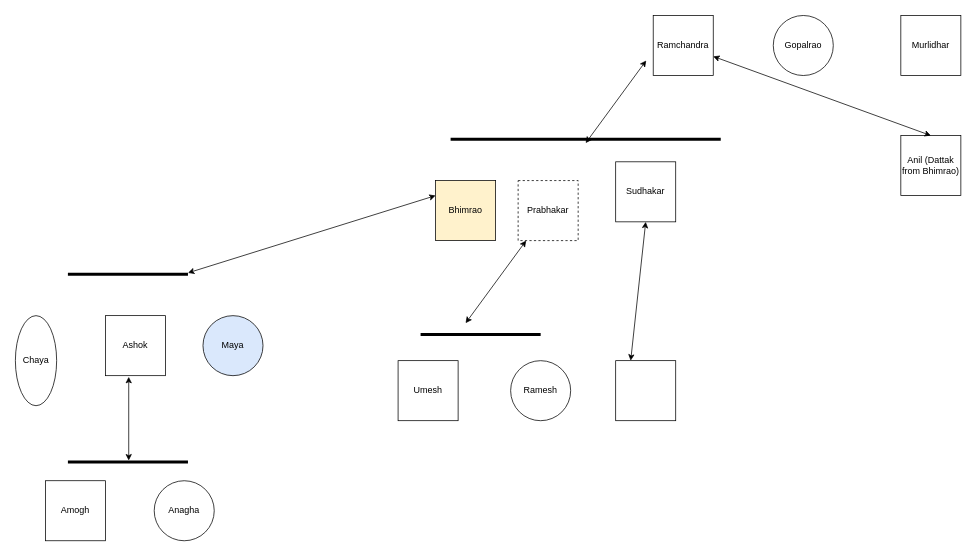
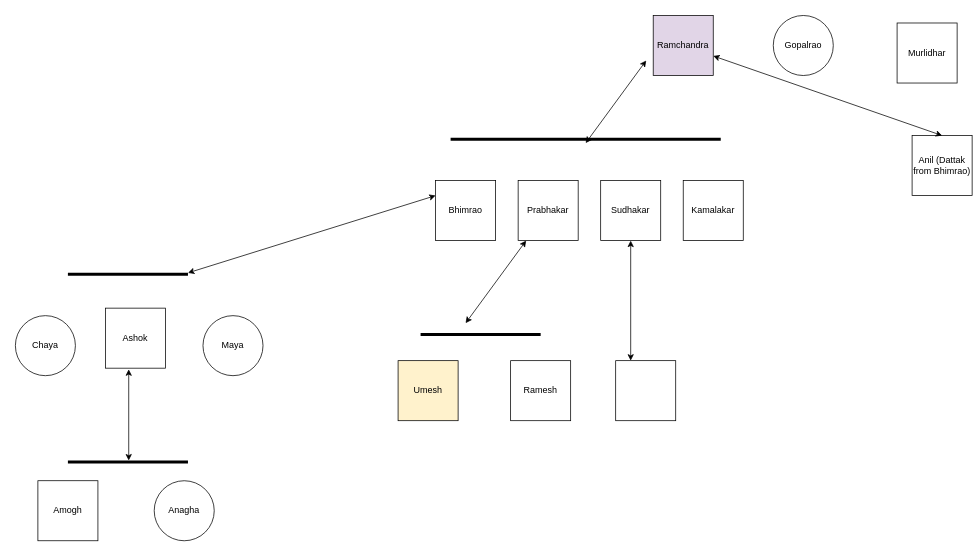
(683, 45) -> (683, 45)
(930, 45) -> (927, 53)
(930, 165) -> (942, 165)
(645, 192) -> (630, 210)
(465, 210) -> (465, 210)
(548, 210) -> (548, 210)
none -> (713, 210)
(135, 345) -> (135, 338)
(233, 345) -> (233, 345)
(36, 360) -> (45, 345)
(428, 390) -> (428, 390)
(540, 390) -> (540, 390)
(75, 510) -> (68, 510)
